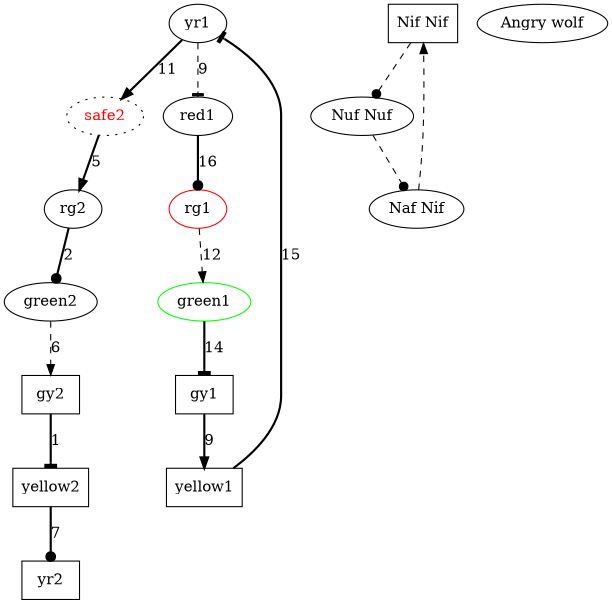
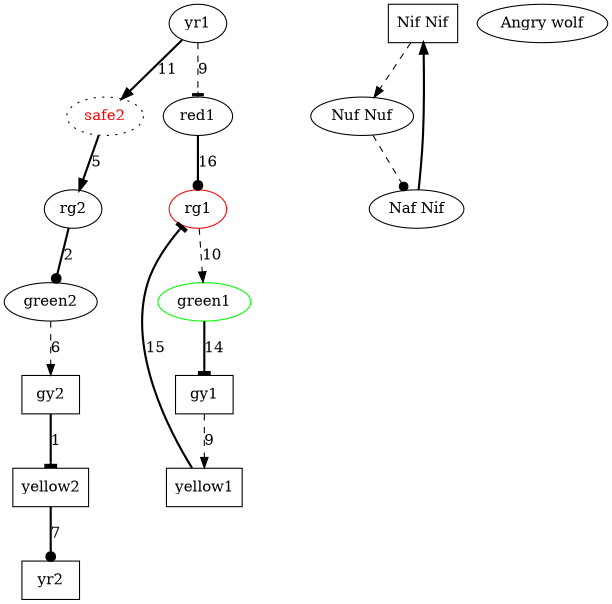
(395, 66) -> (395, 66)
(423, 122) -> (423, 122)
(281, 251) -> (145, 349)
(212, 255) -> (212, 255)
(204, 436) -> (204, 436)
